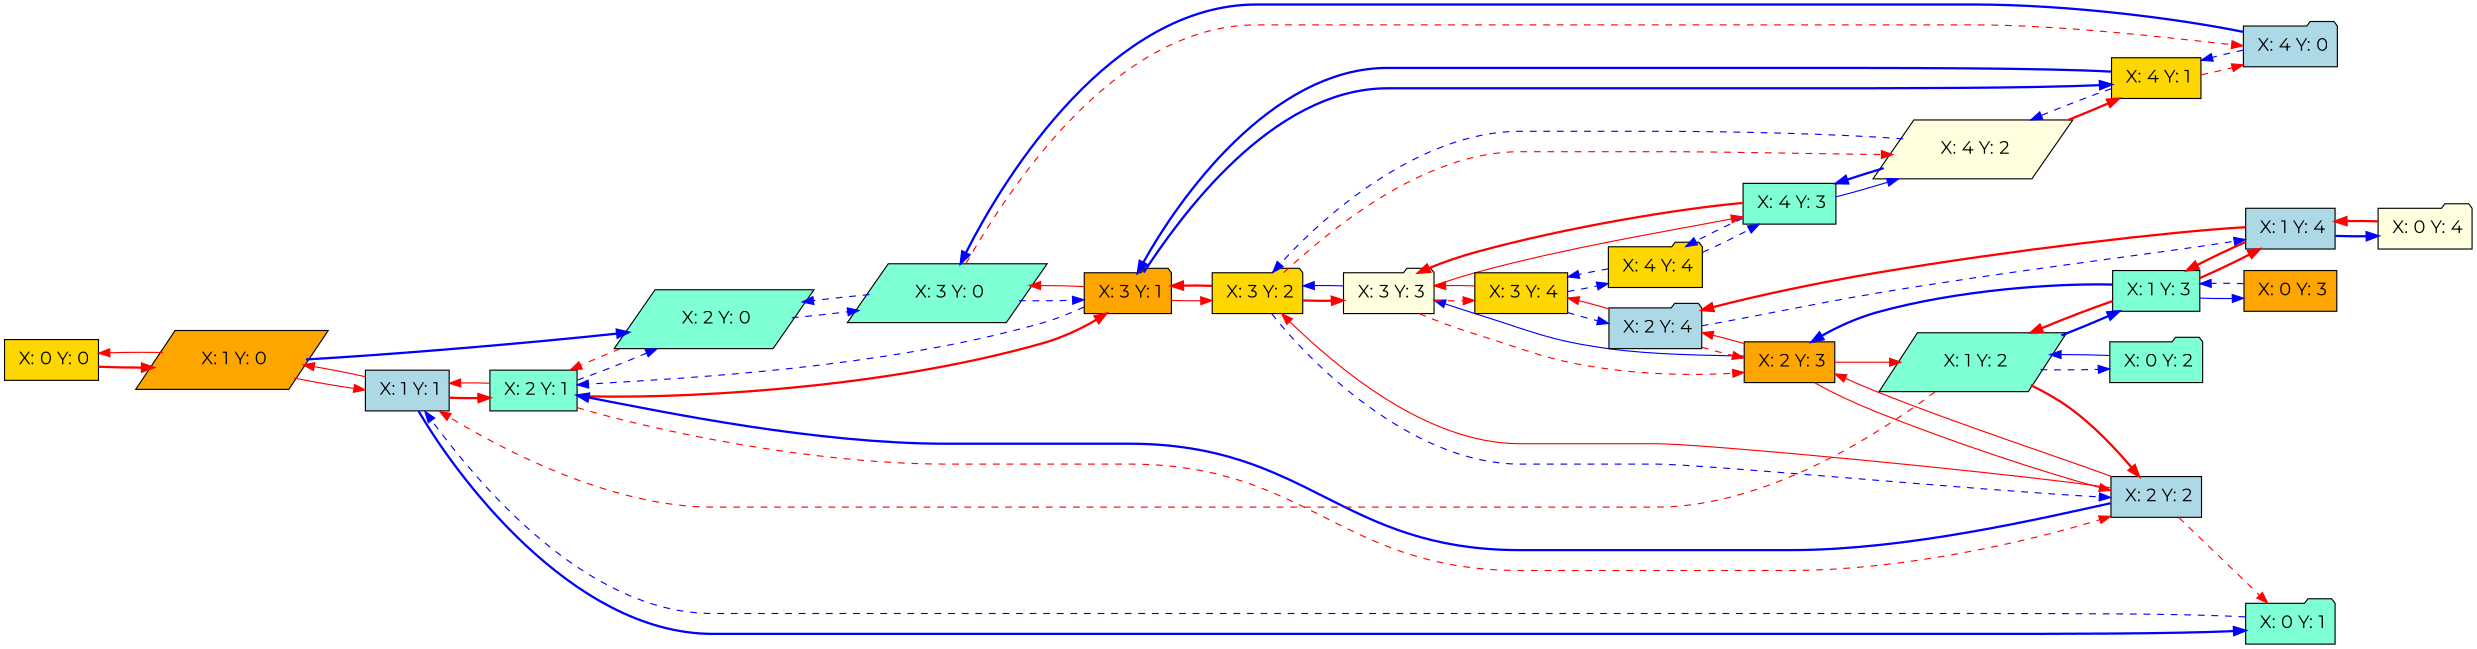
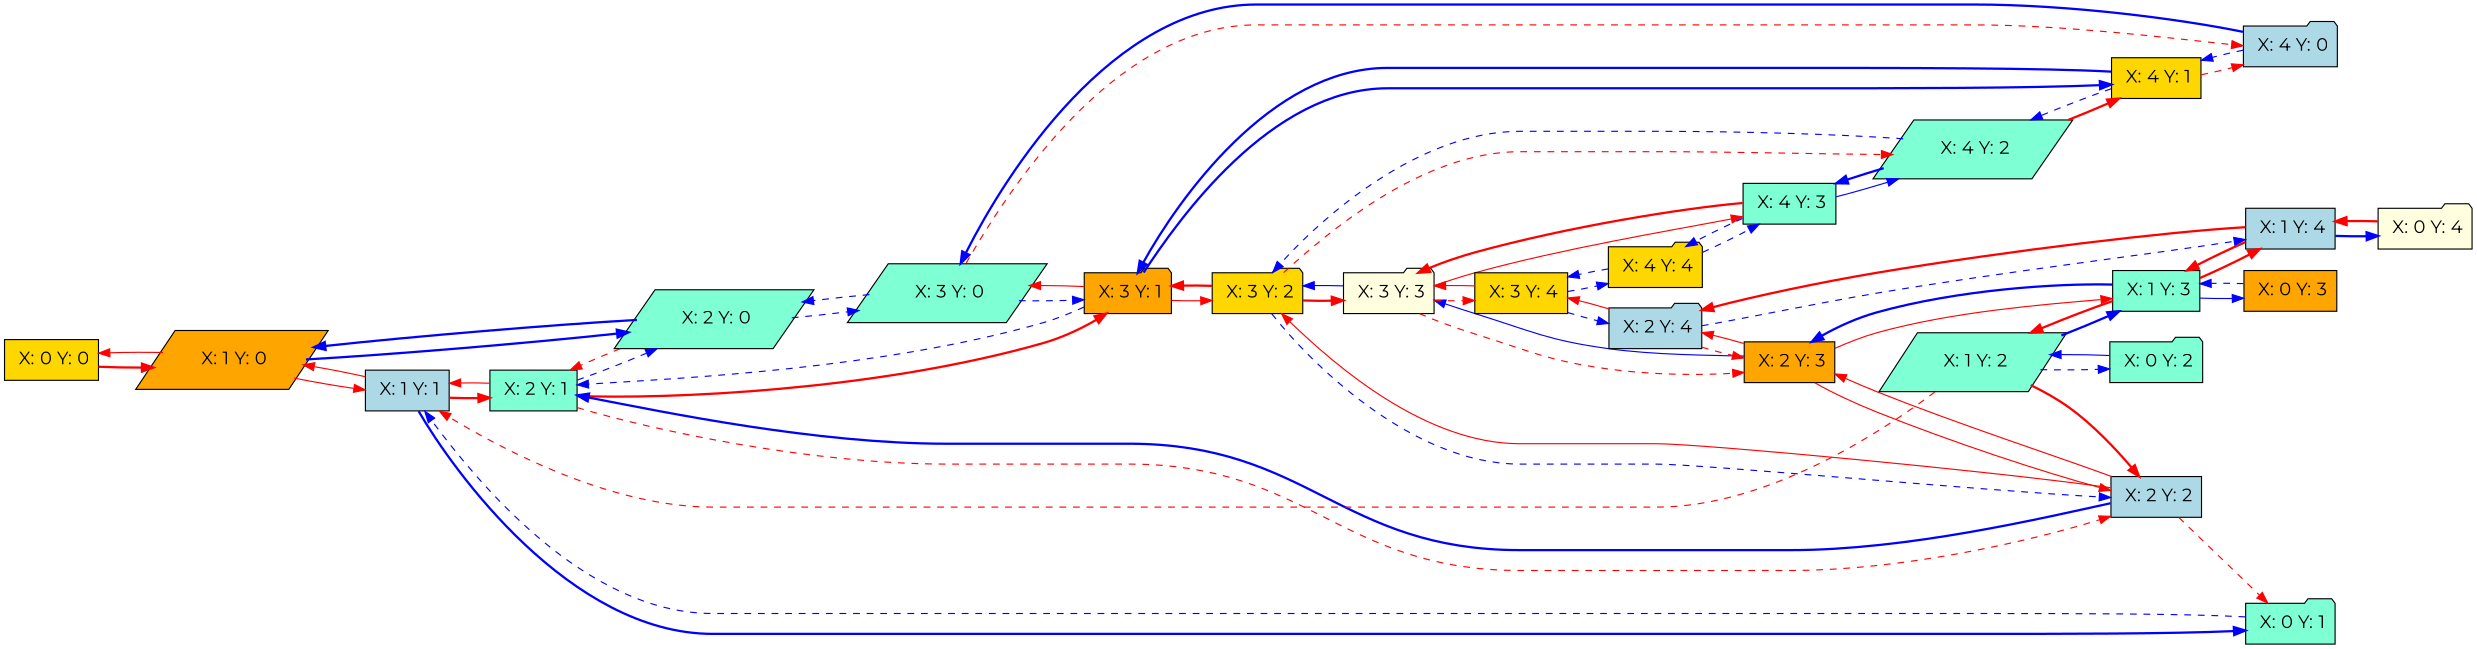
(1973, 149) -> (1973, 149)
none -> (481, 331)
(1862, 362) -> (1966, 314)
